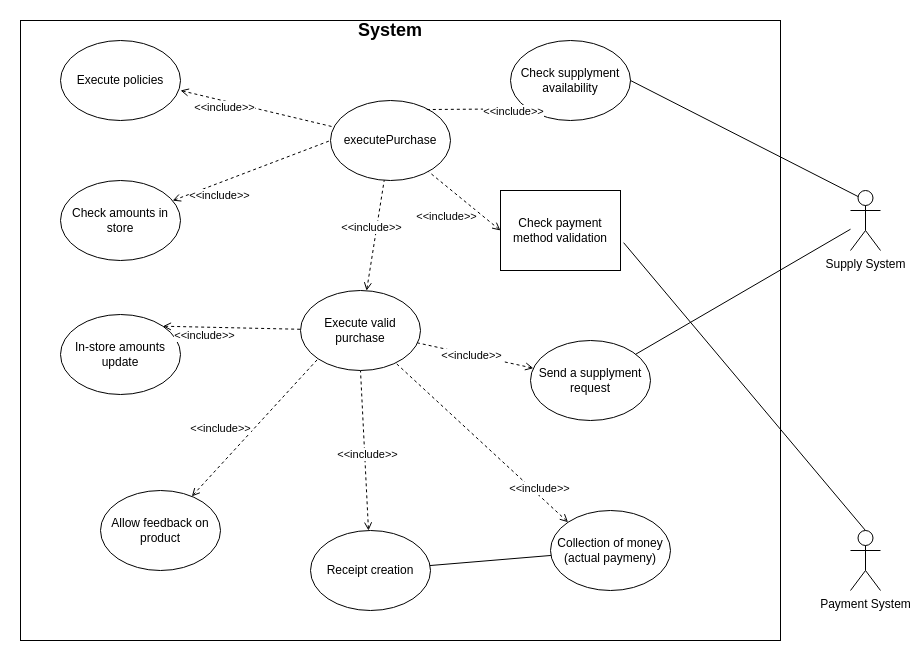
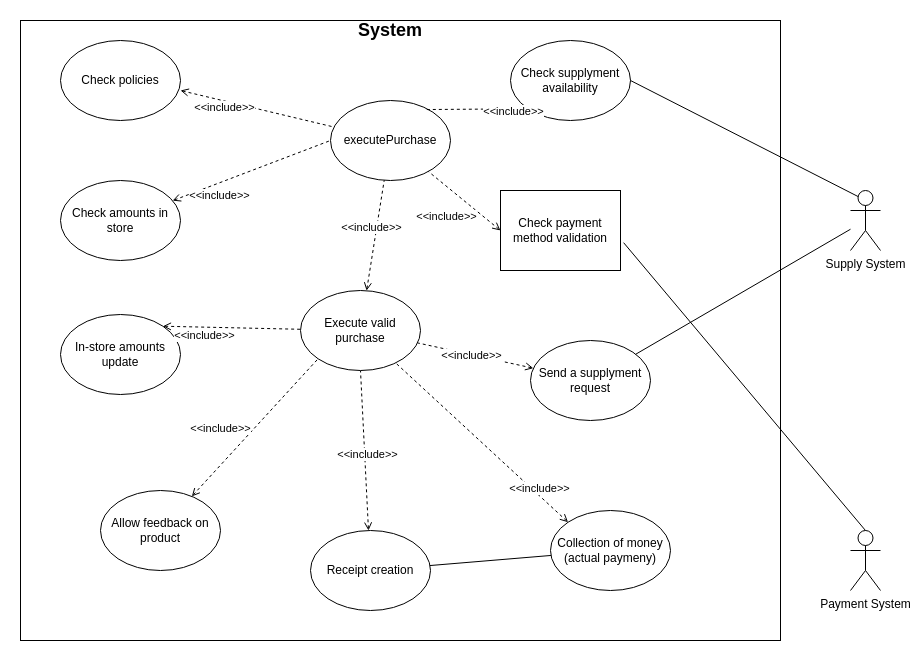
(121, 81) -> (121, 81)
